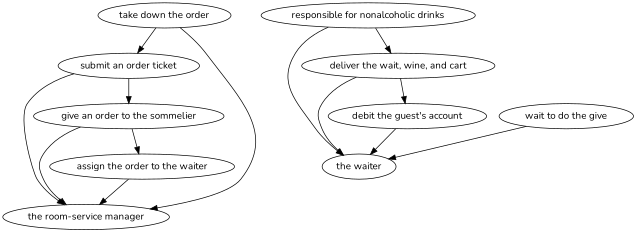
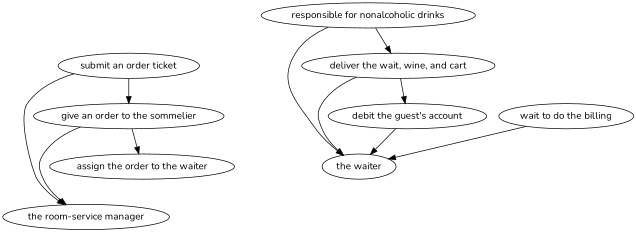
(164, 15) -> none
(566, 116) -> (566, 116)
(117, 189) -> none
